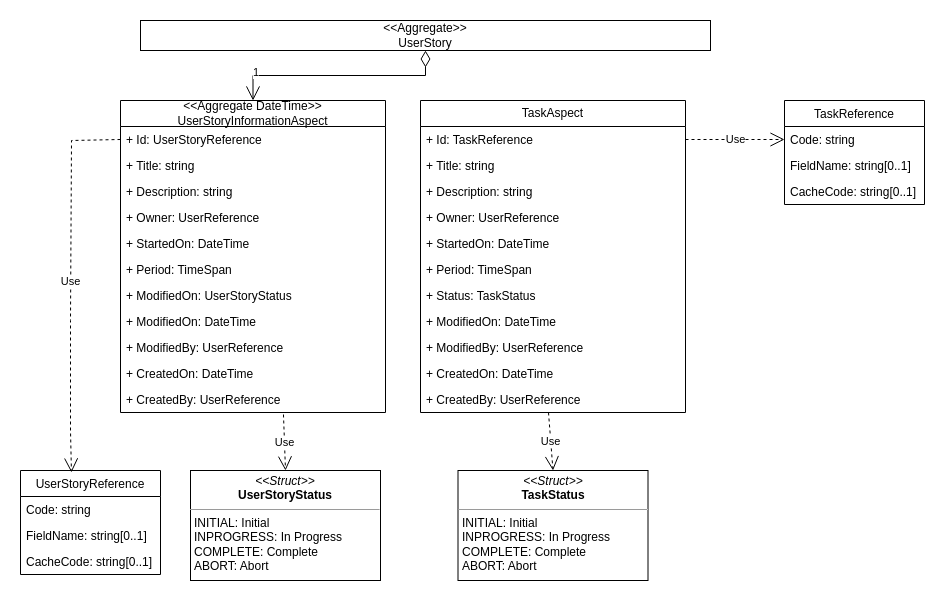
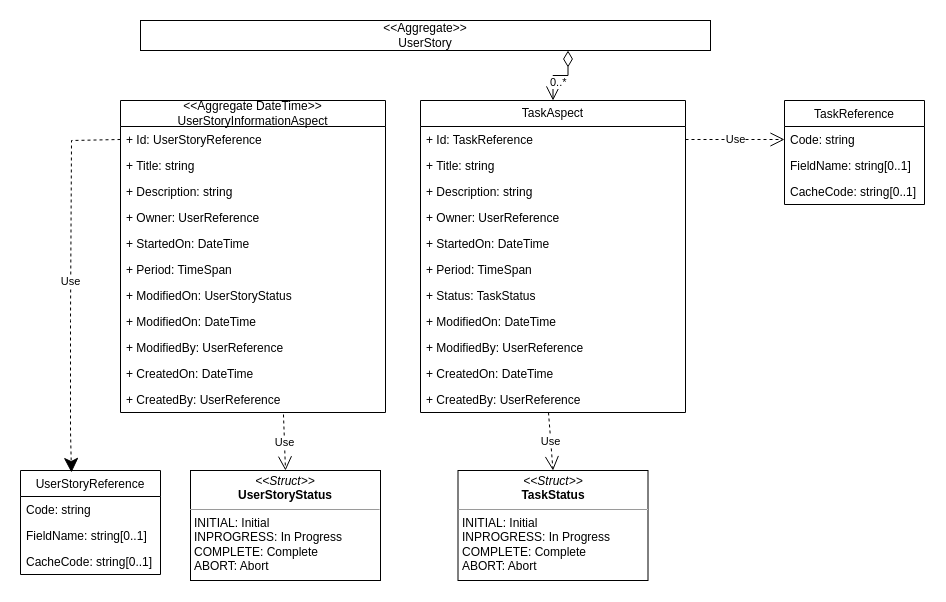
(333, 76) -> none
none -> (554, 76)
(71, 463) -> (71, 460)
